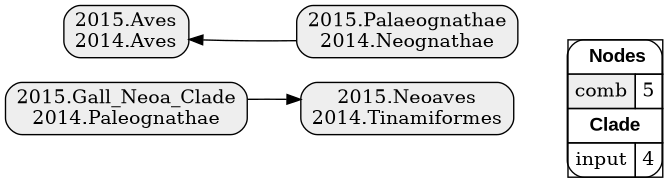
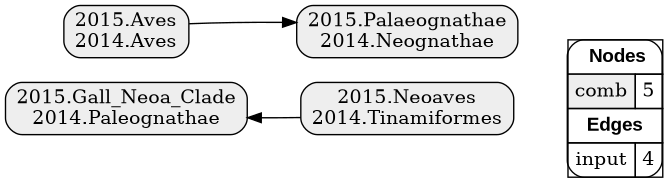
(250, 41) -> (236, 23)
(267, 99) -> (281, 118)
(615, 125) -> (615, 125)
